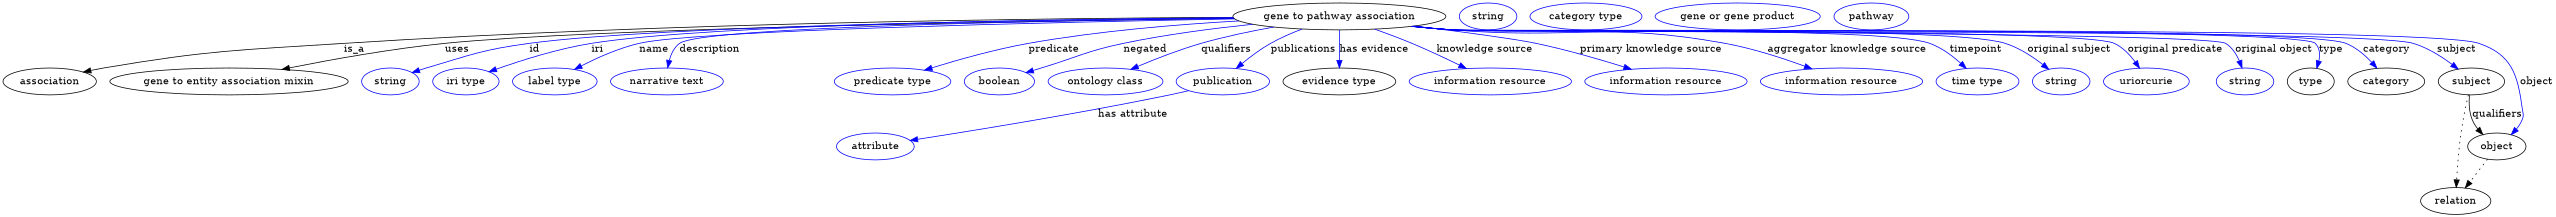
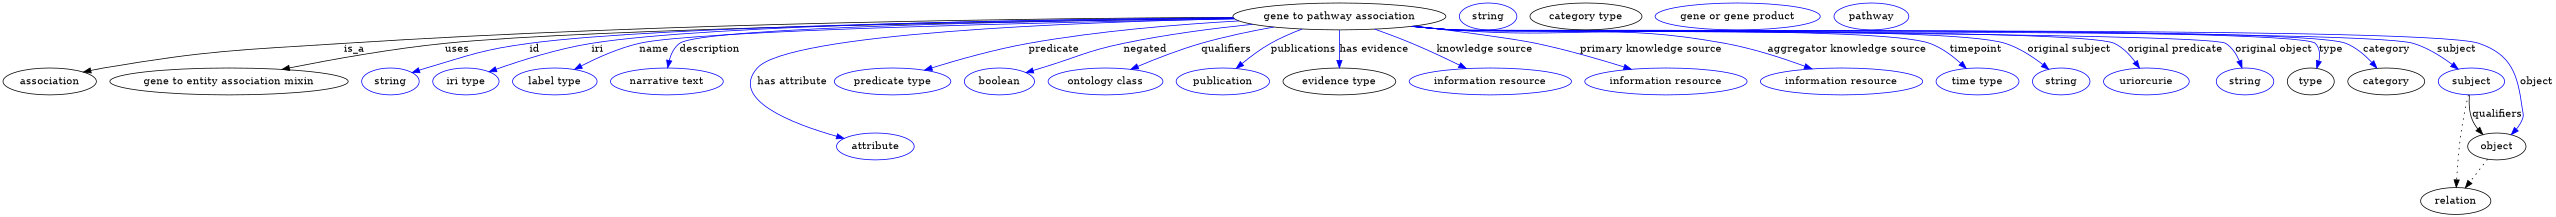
(1586, 16) -> (1586, 16)
(2471, 81) -> (2471, 81)
(1053, 117) -> (932, 33)
